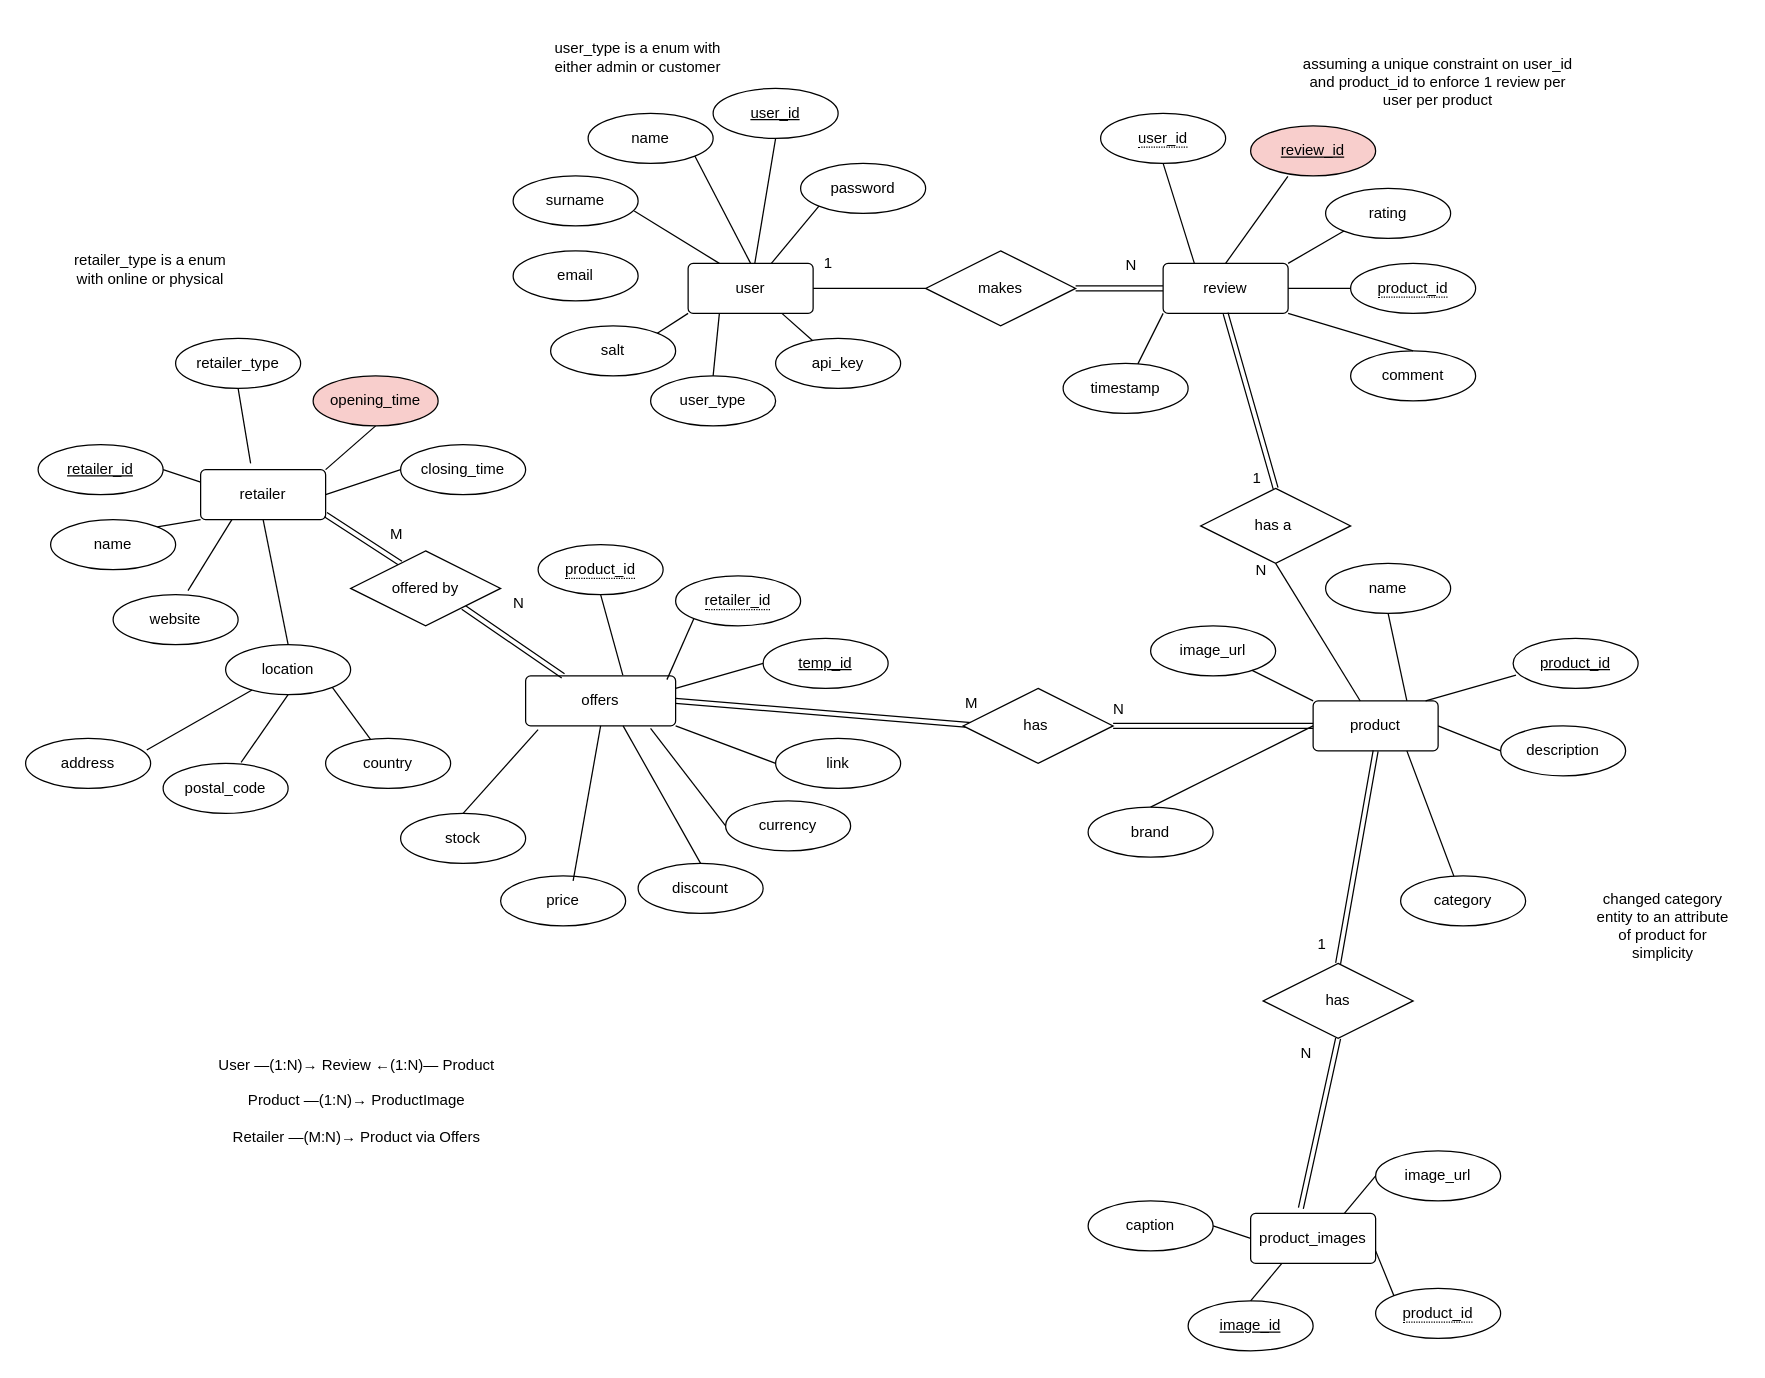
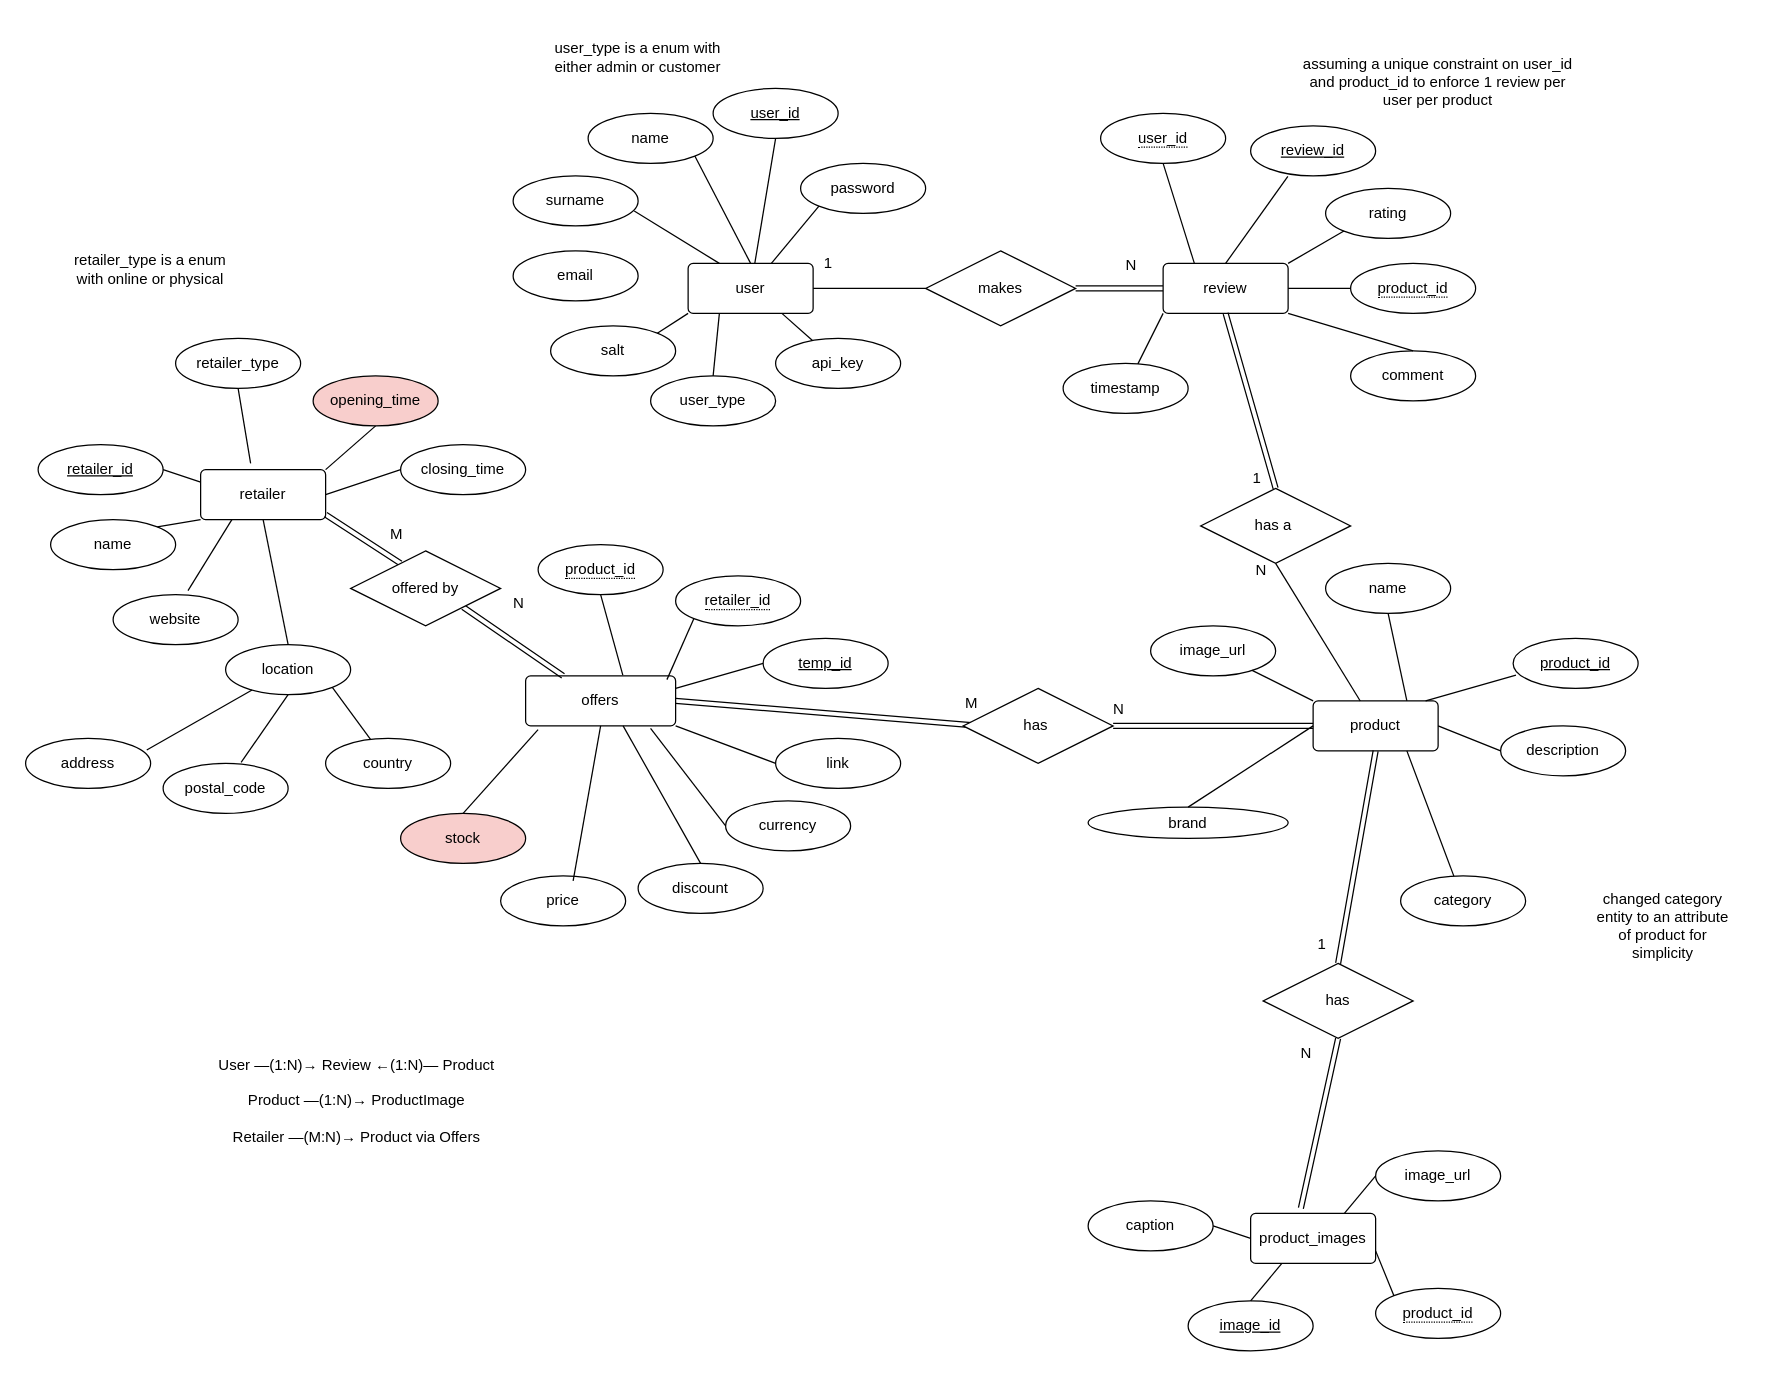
(1313, 151) -> (1313, 151)
(1151, 832) -> (1188, 823)
(463, 838) -> (463, 838)
